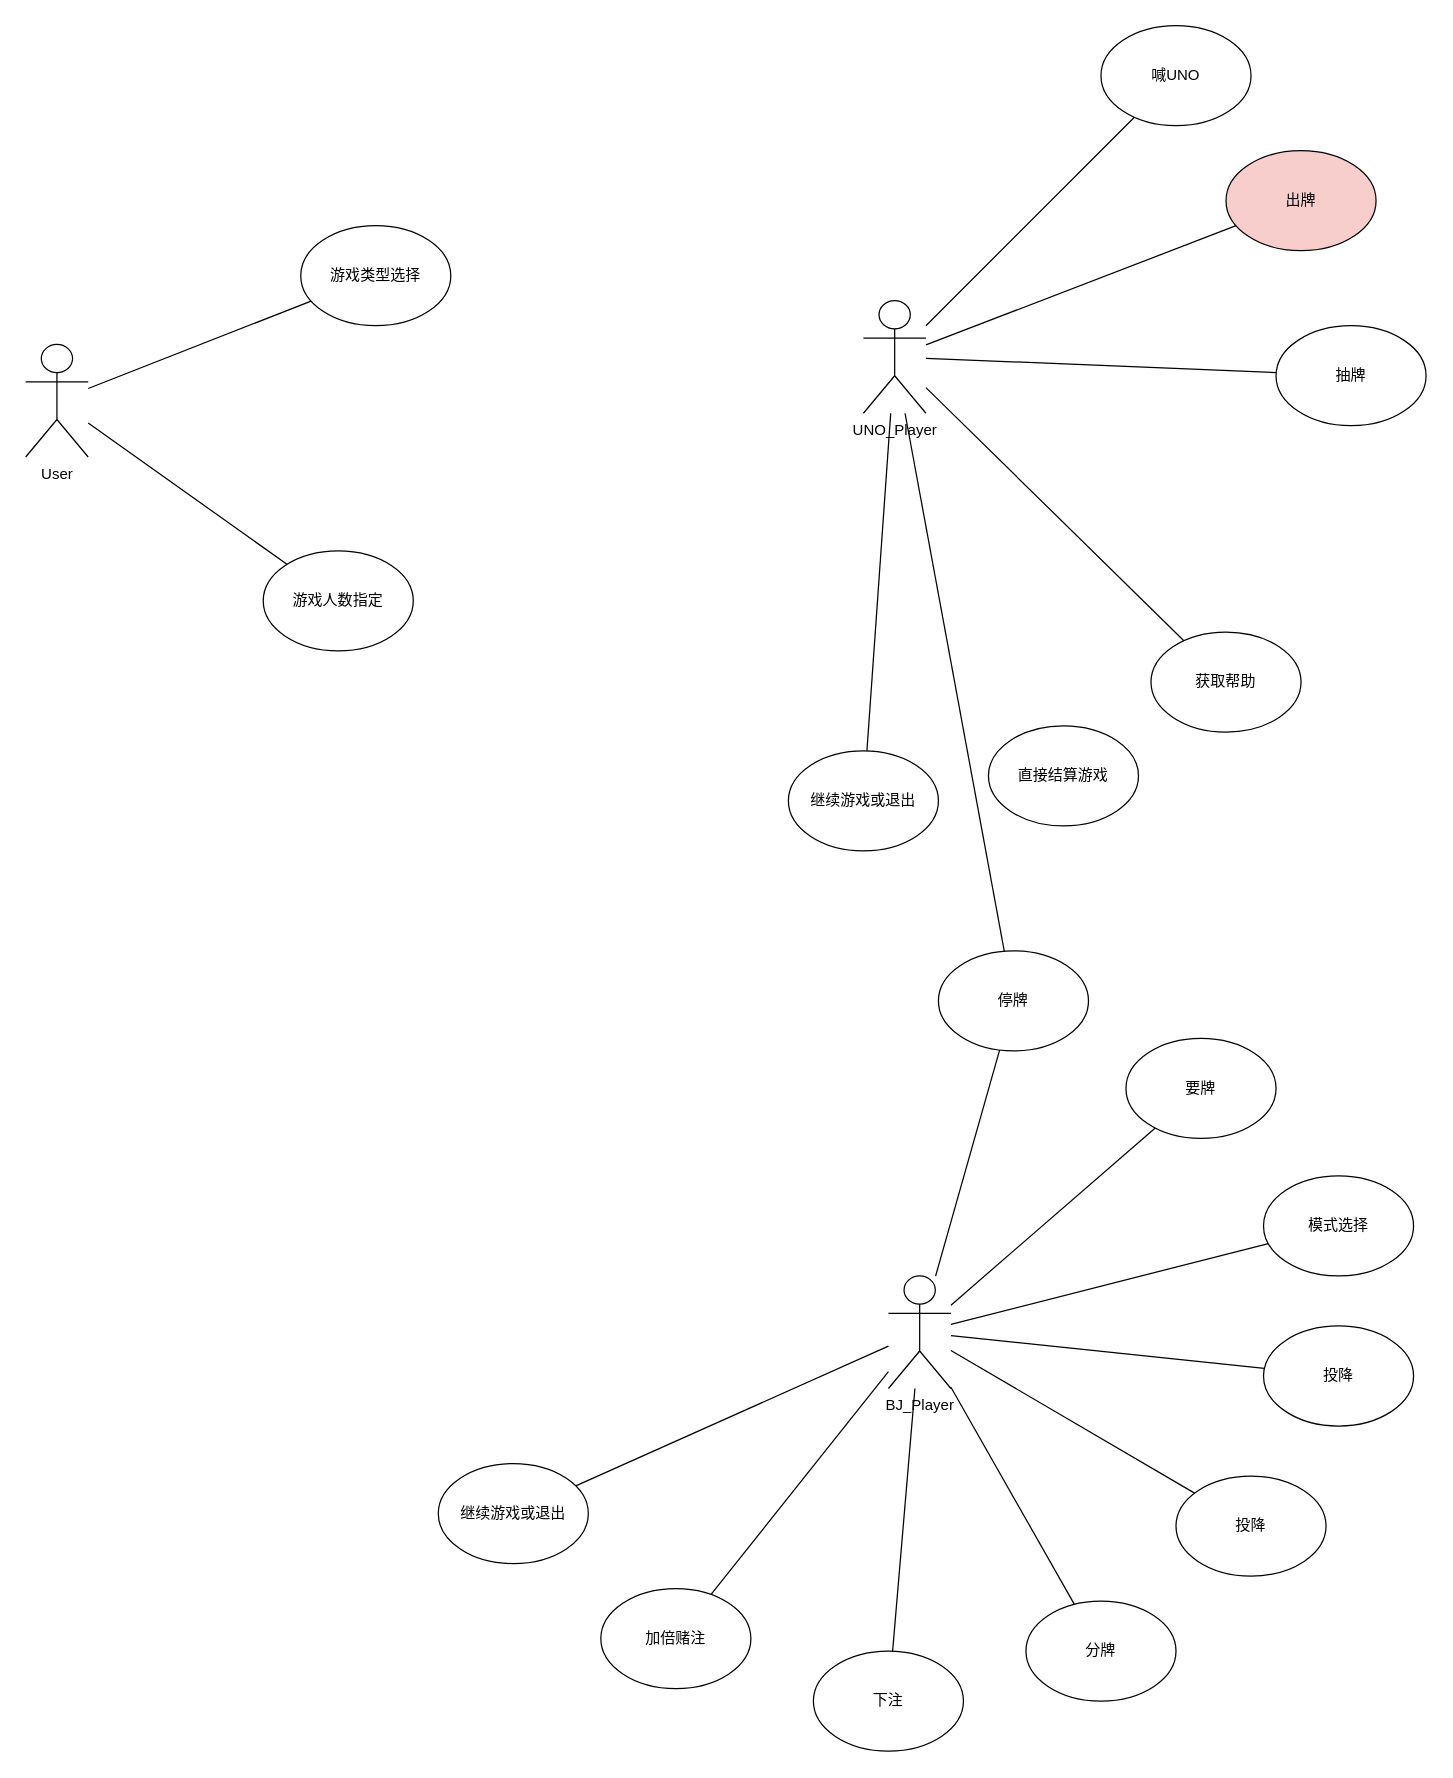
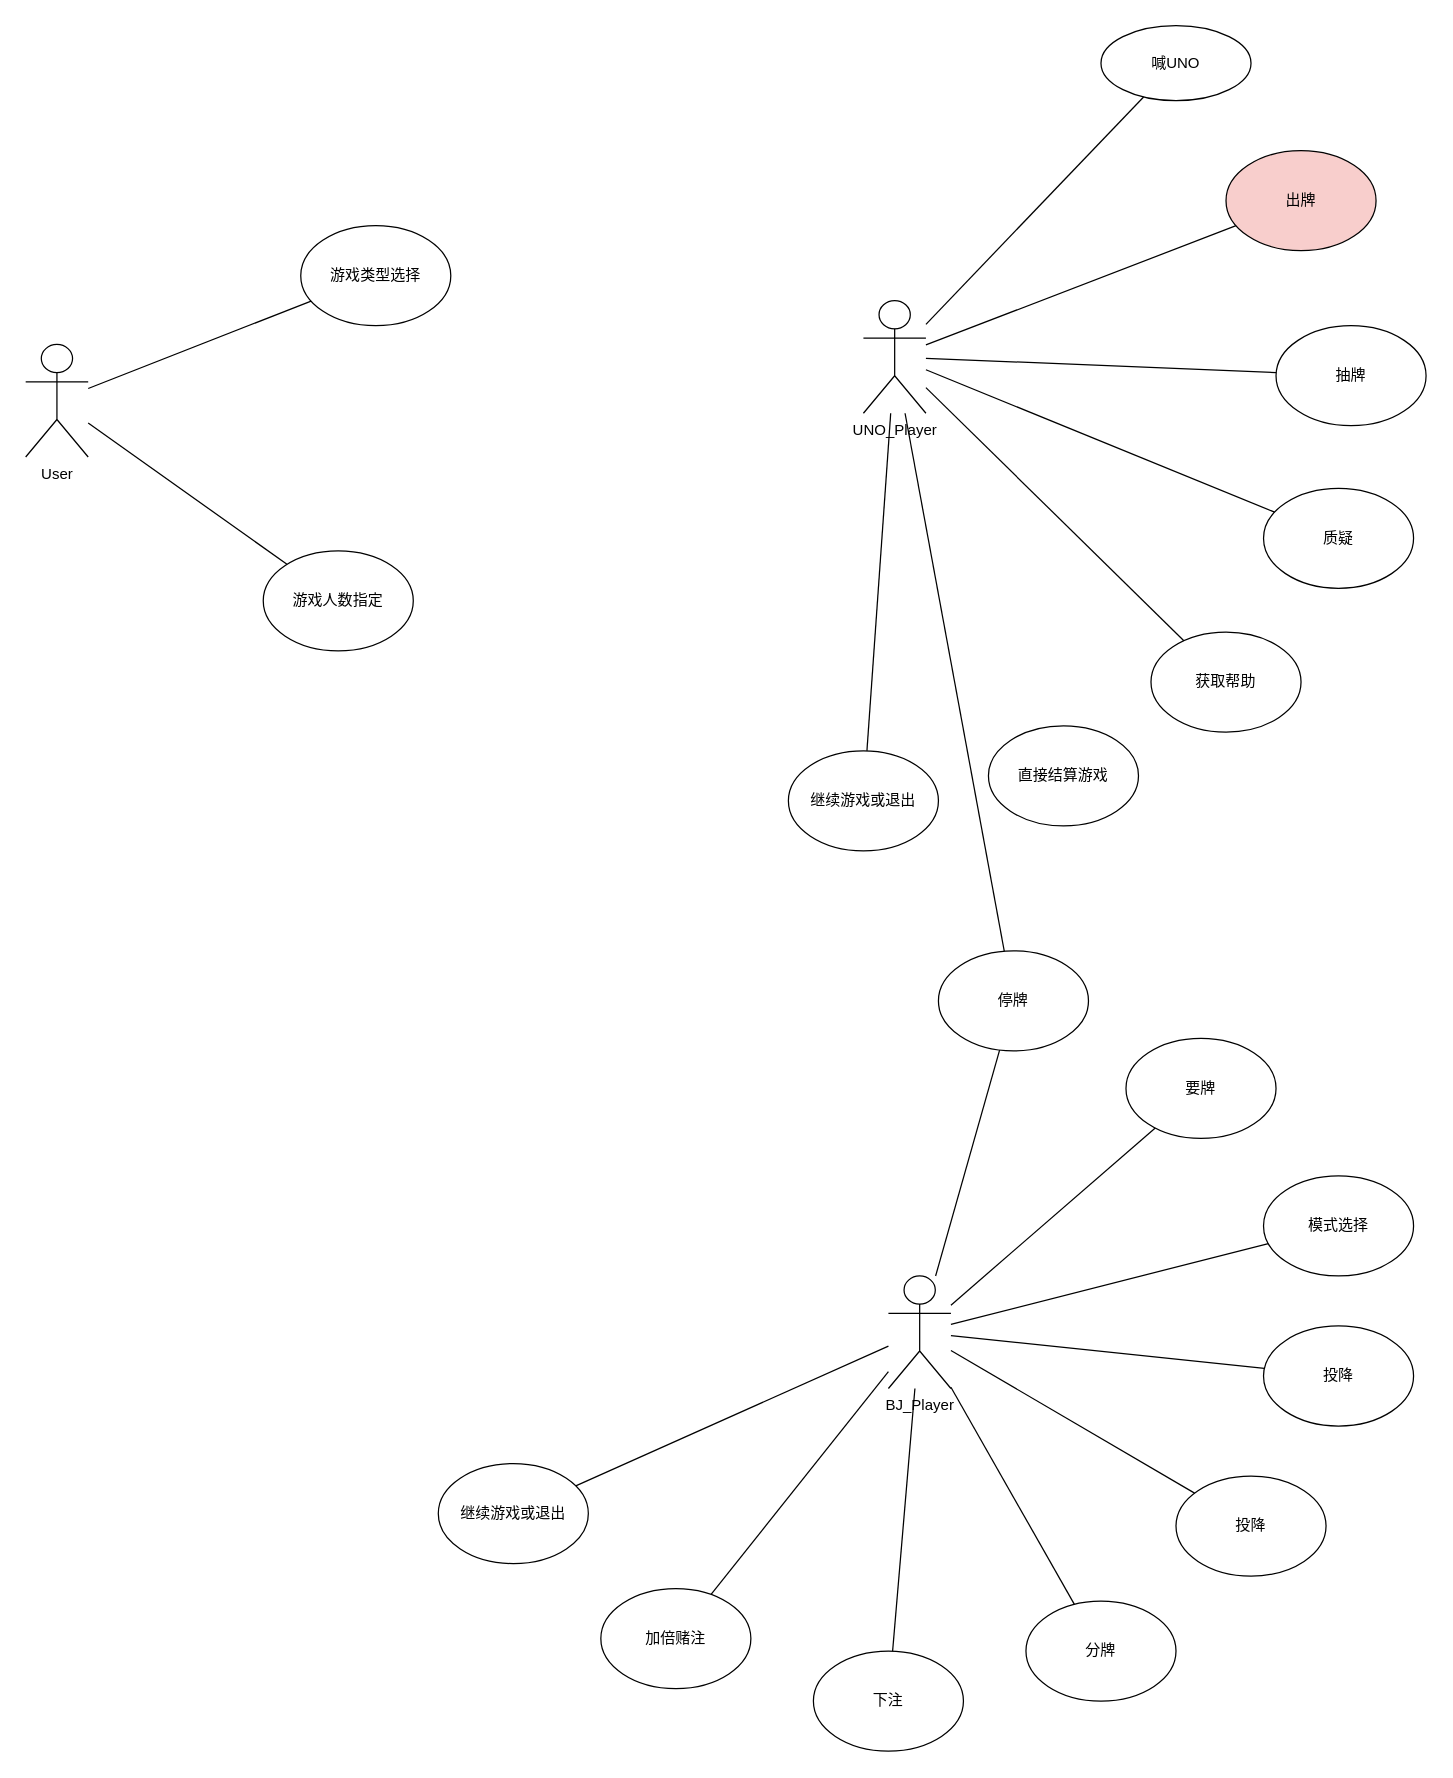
(1176, 76) -> (1176, 63)
none -> (1100, 441)
none -> (1338, 538)
